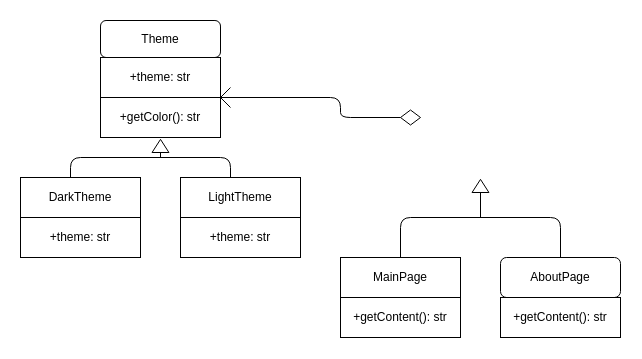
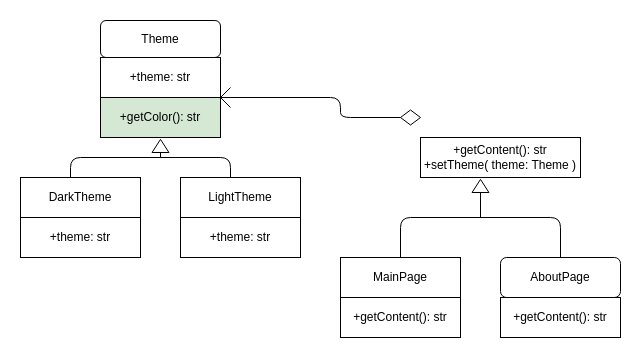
(161, 118) -> (161, 118)
none -> (501, 158)
